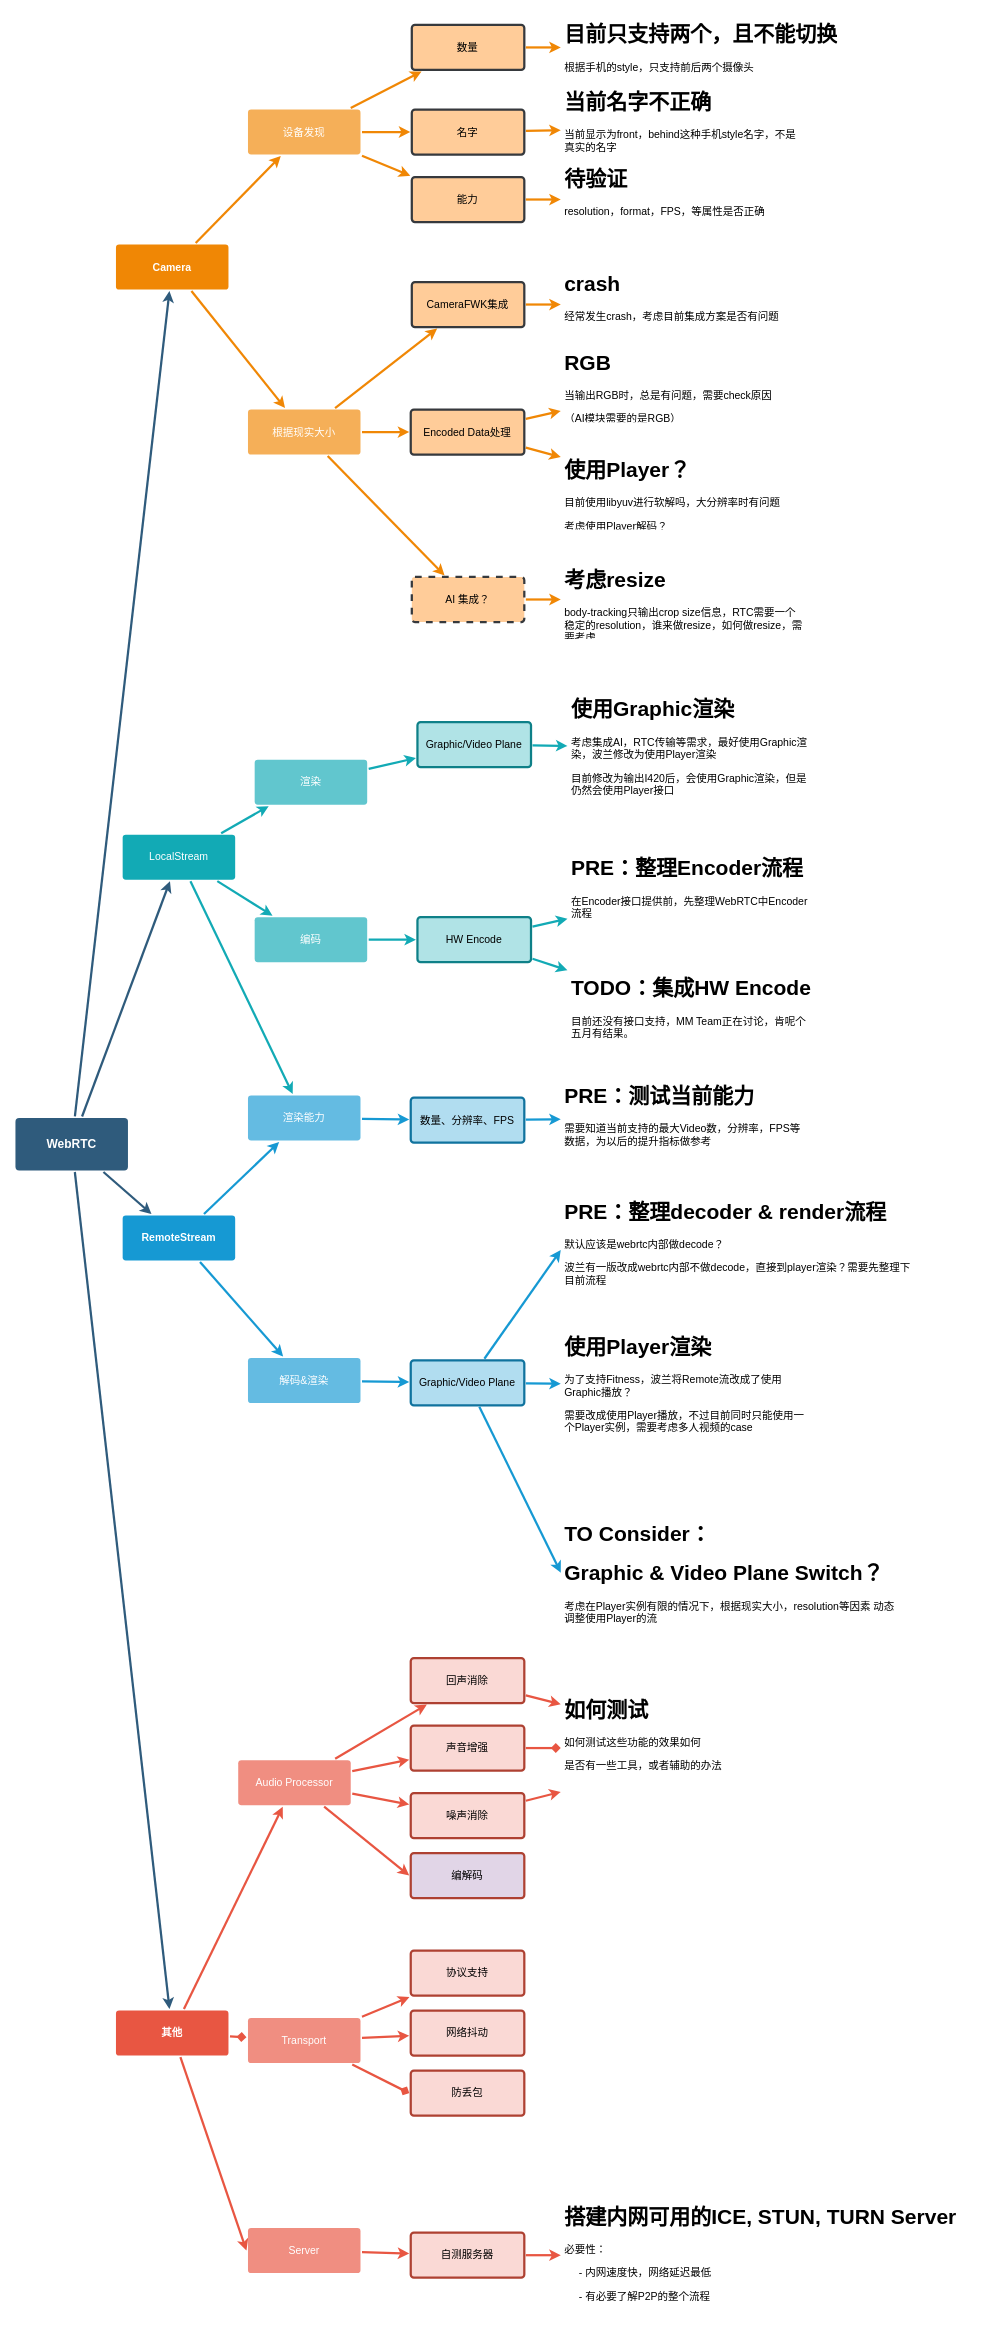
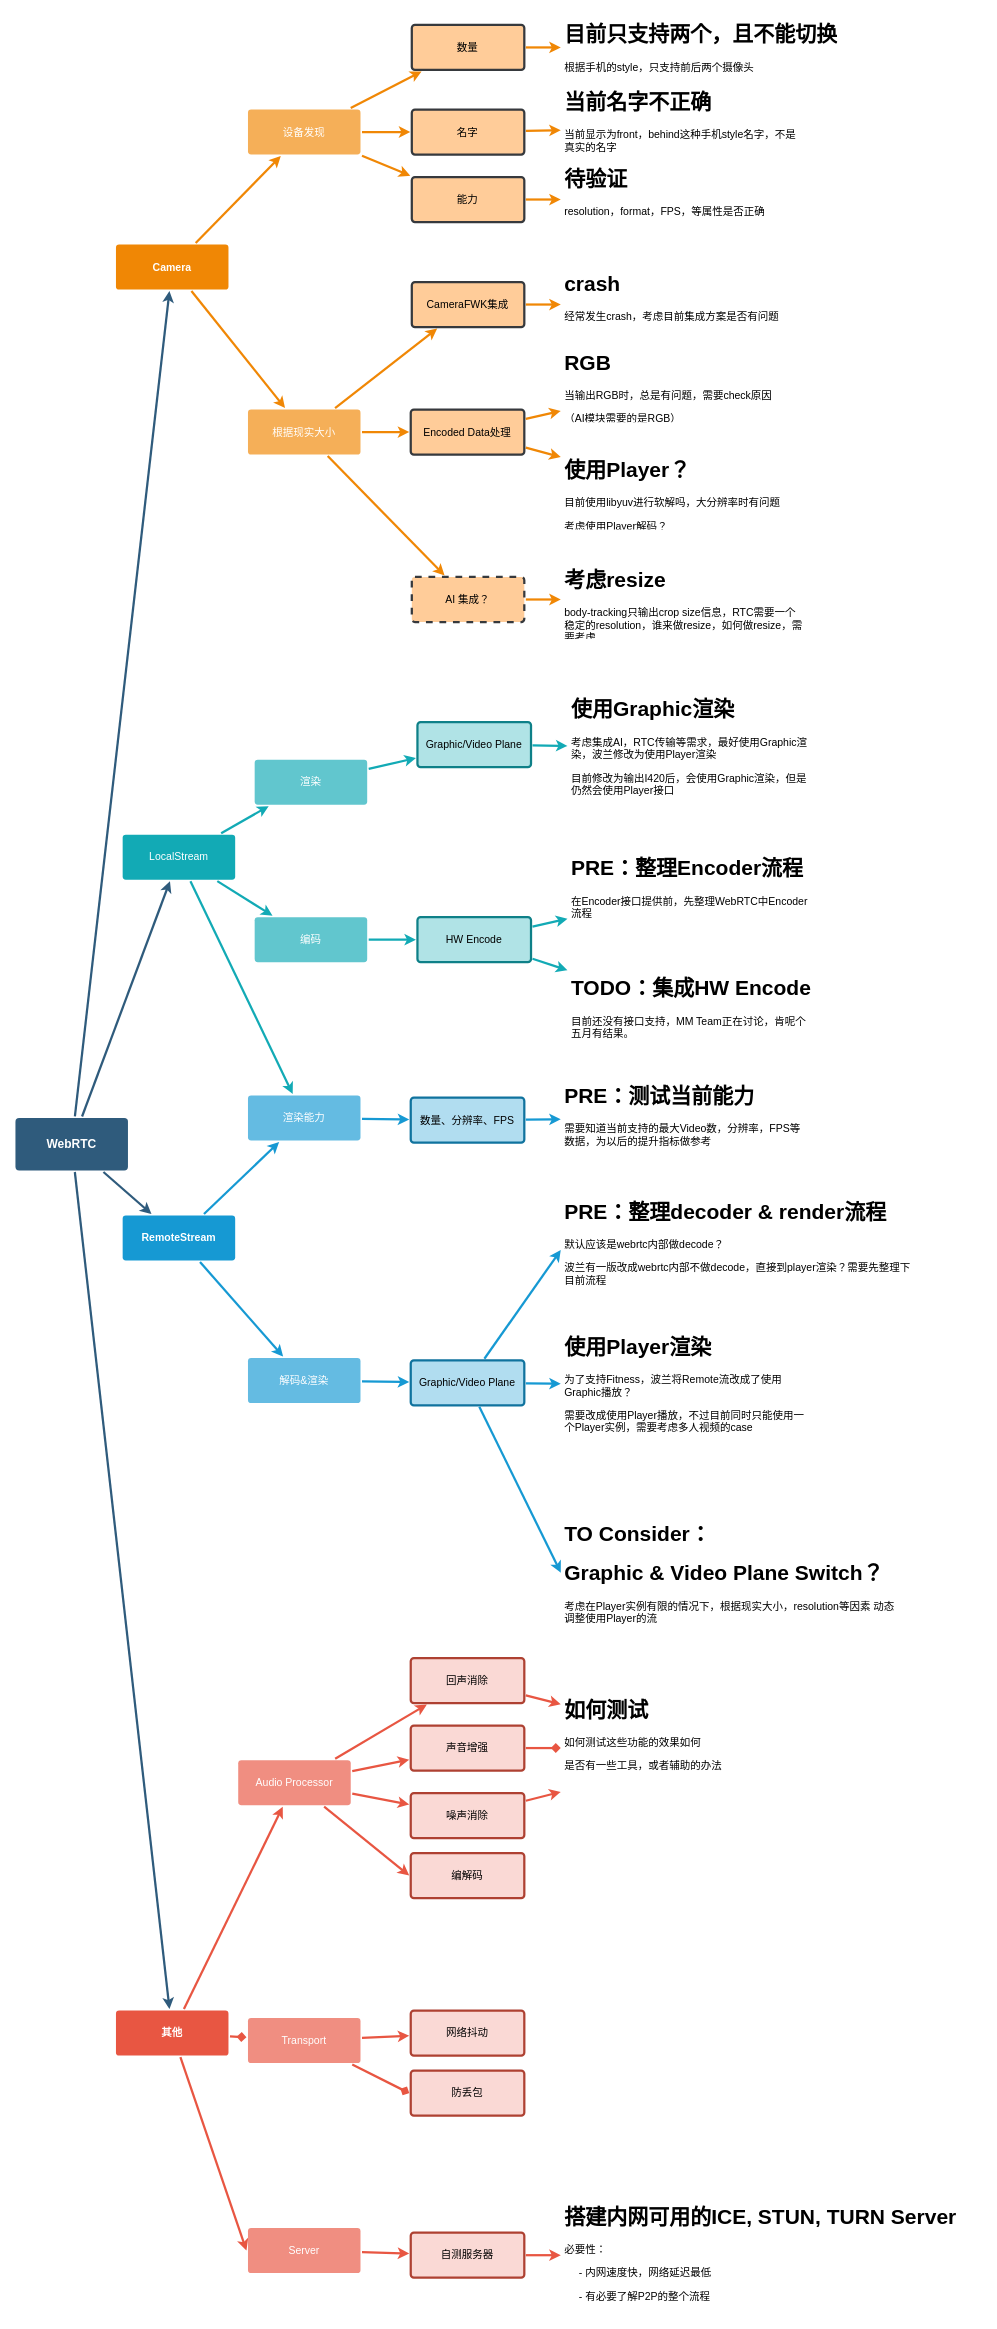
(467, 1875) -> (467, 1875)
(467, 1973) -> none
(382, 2008) -> none
